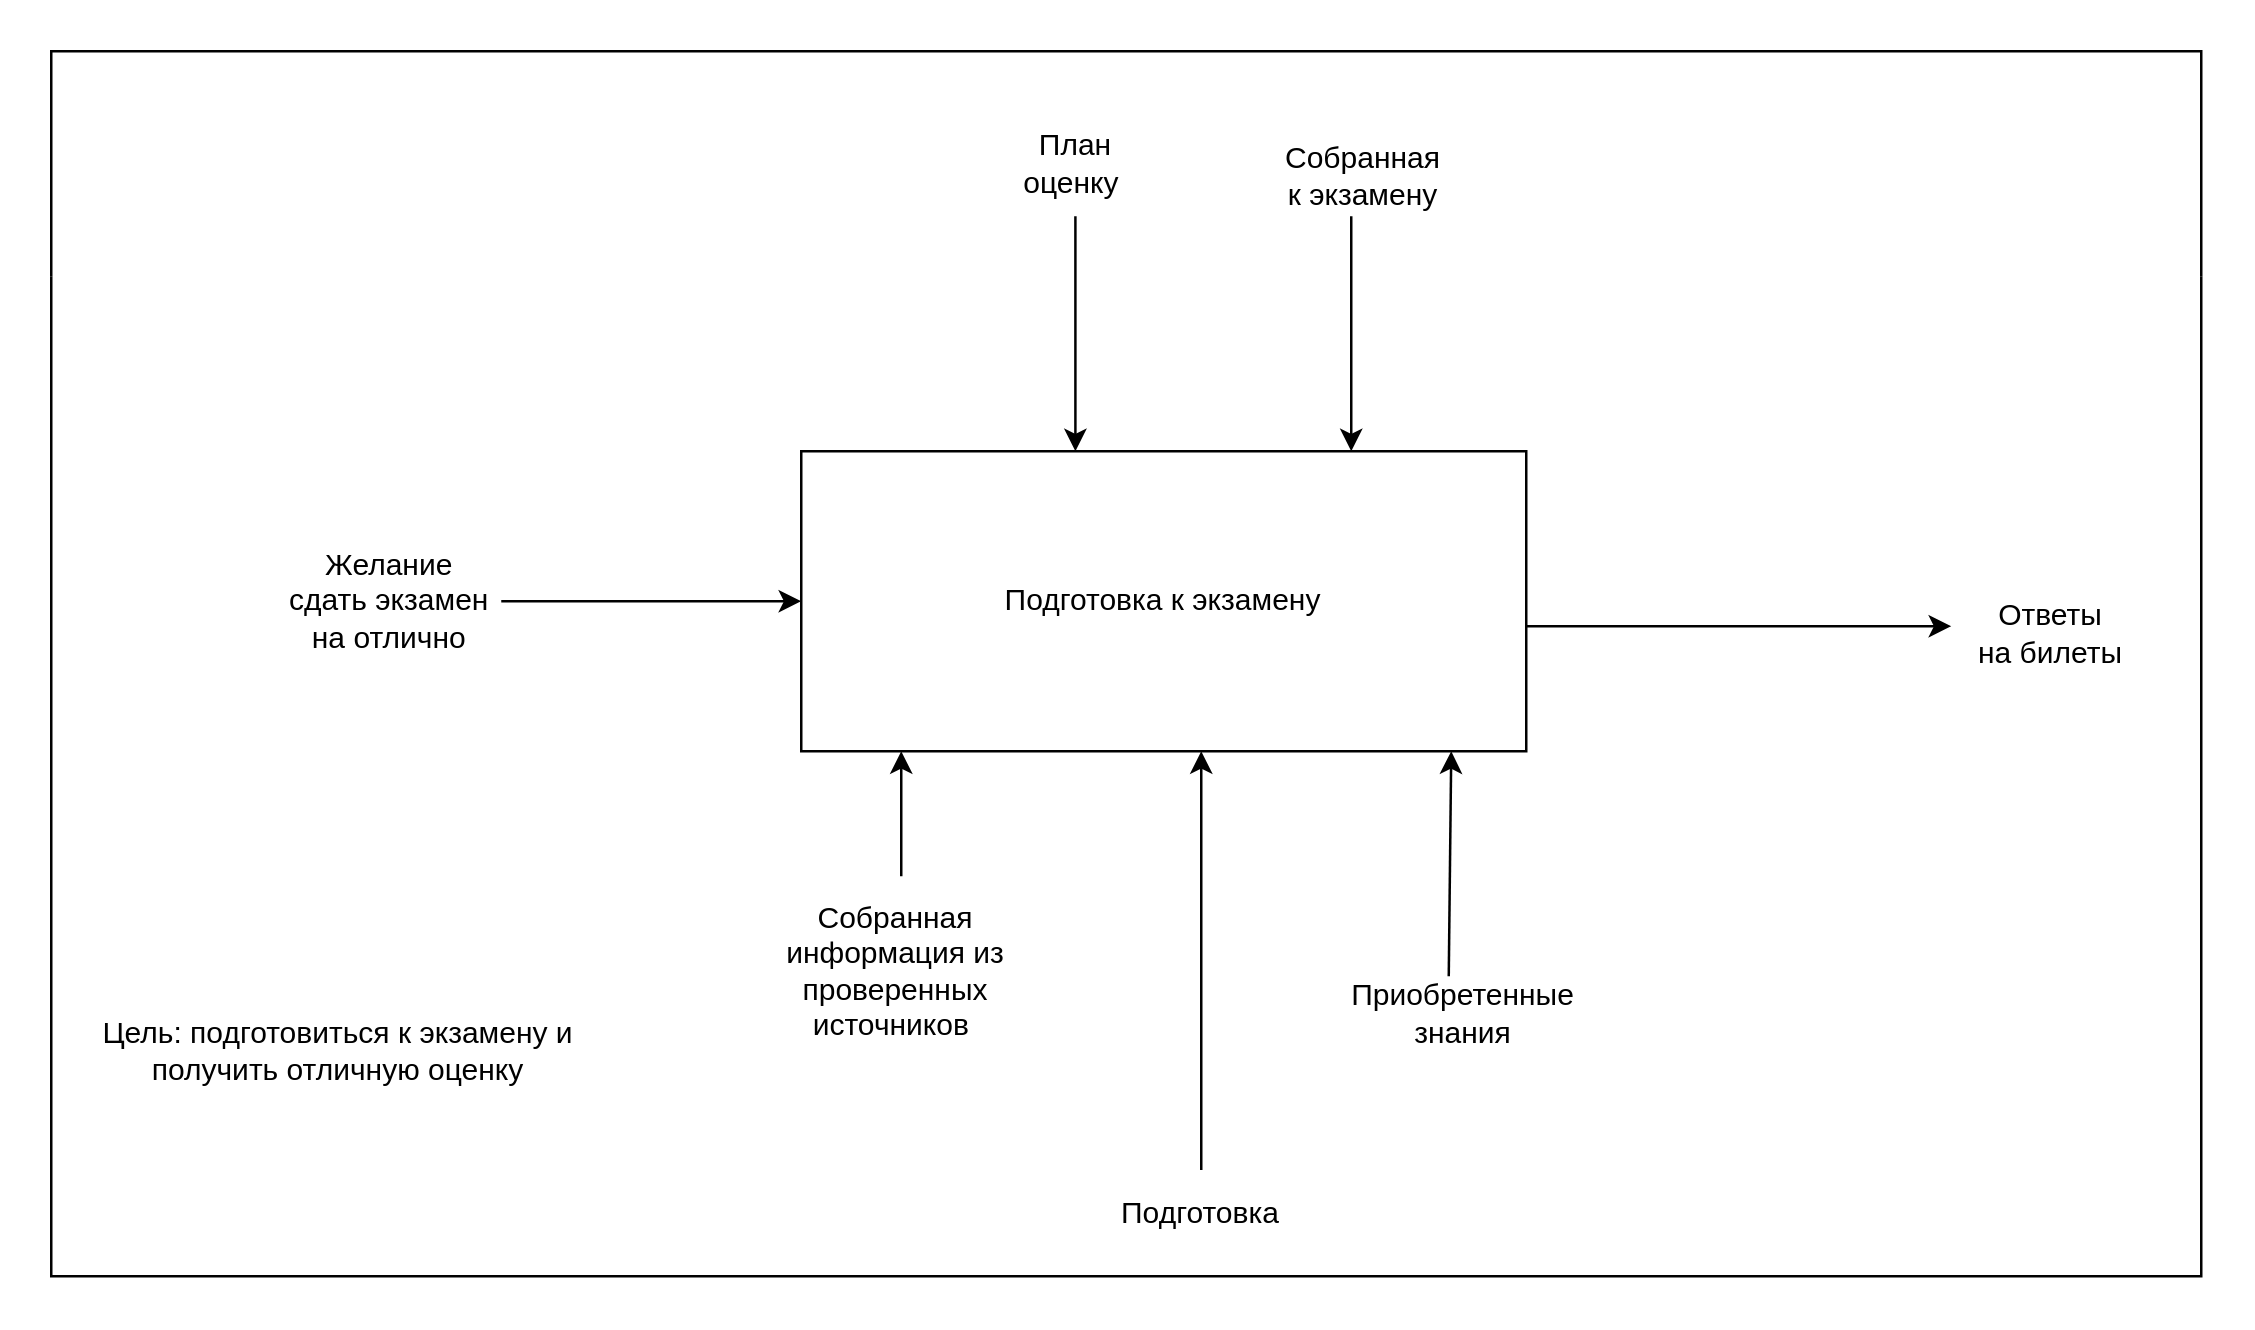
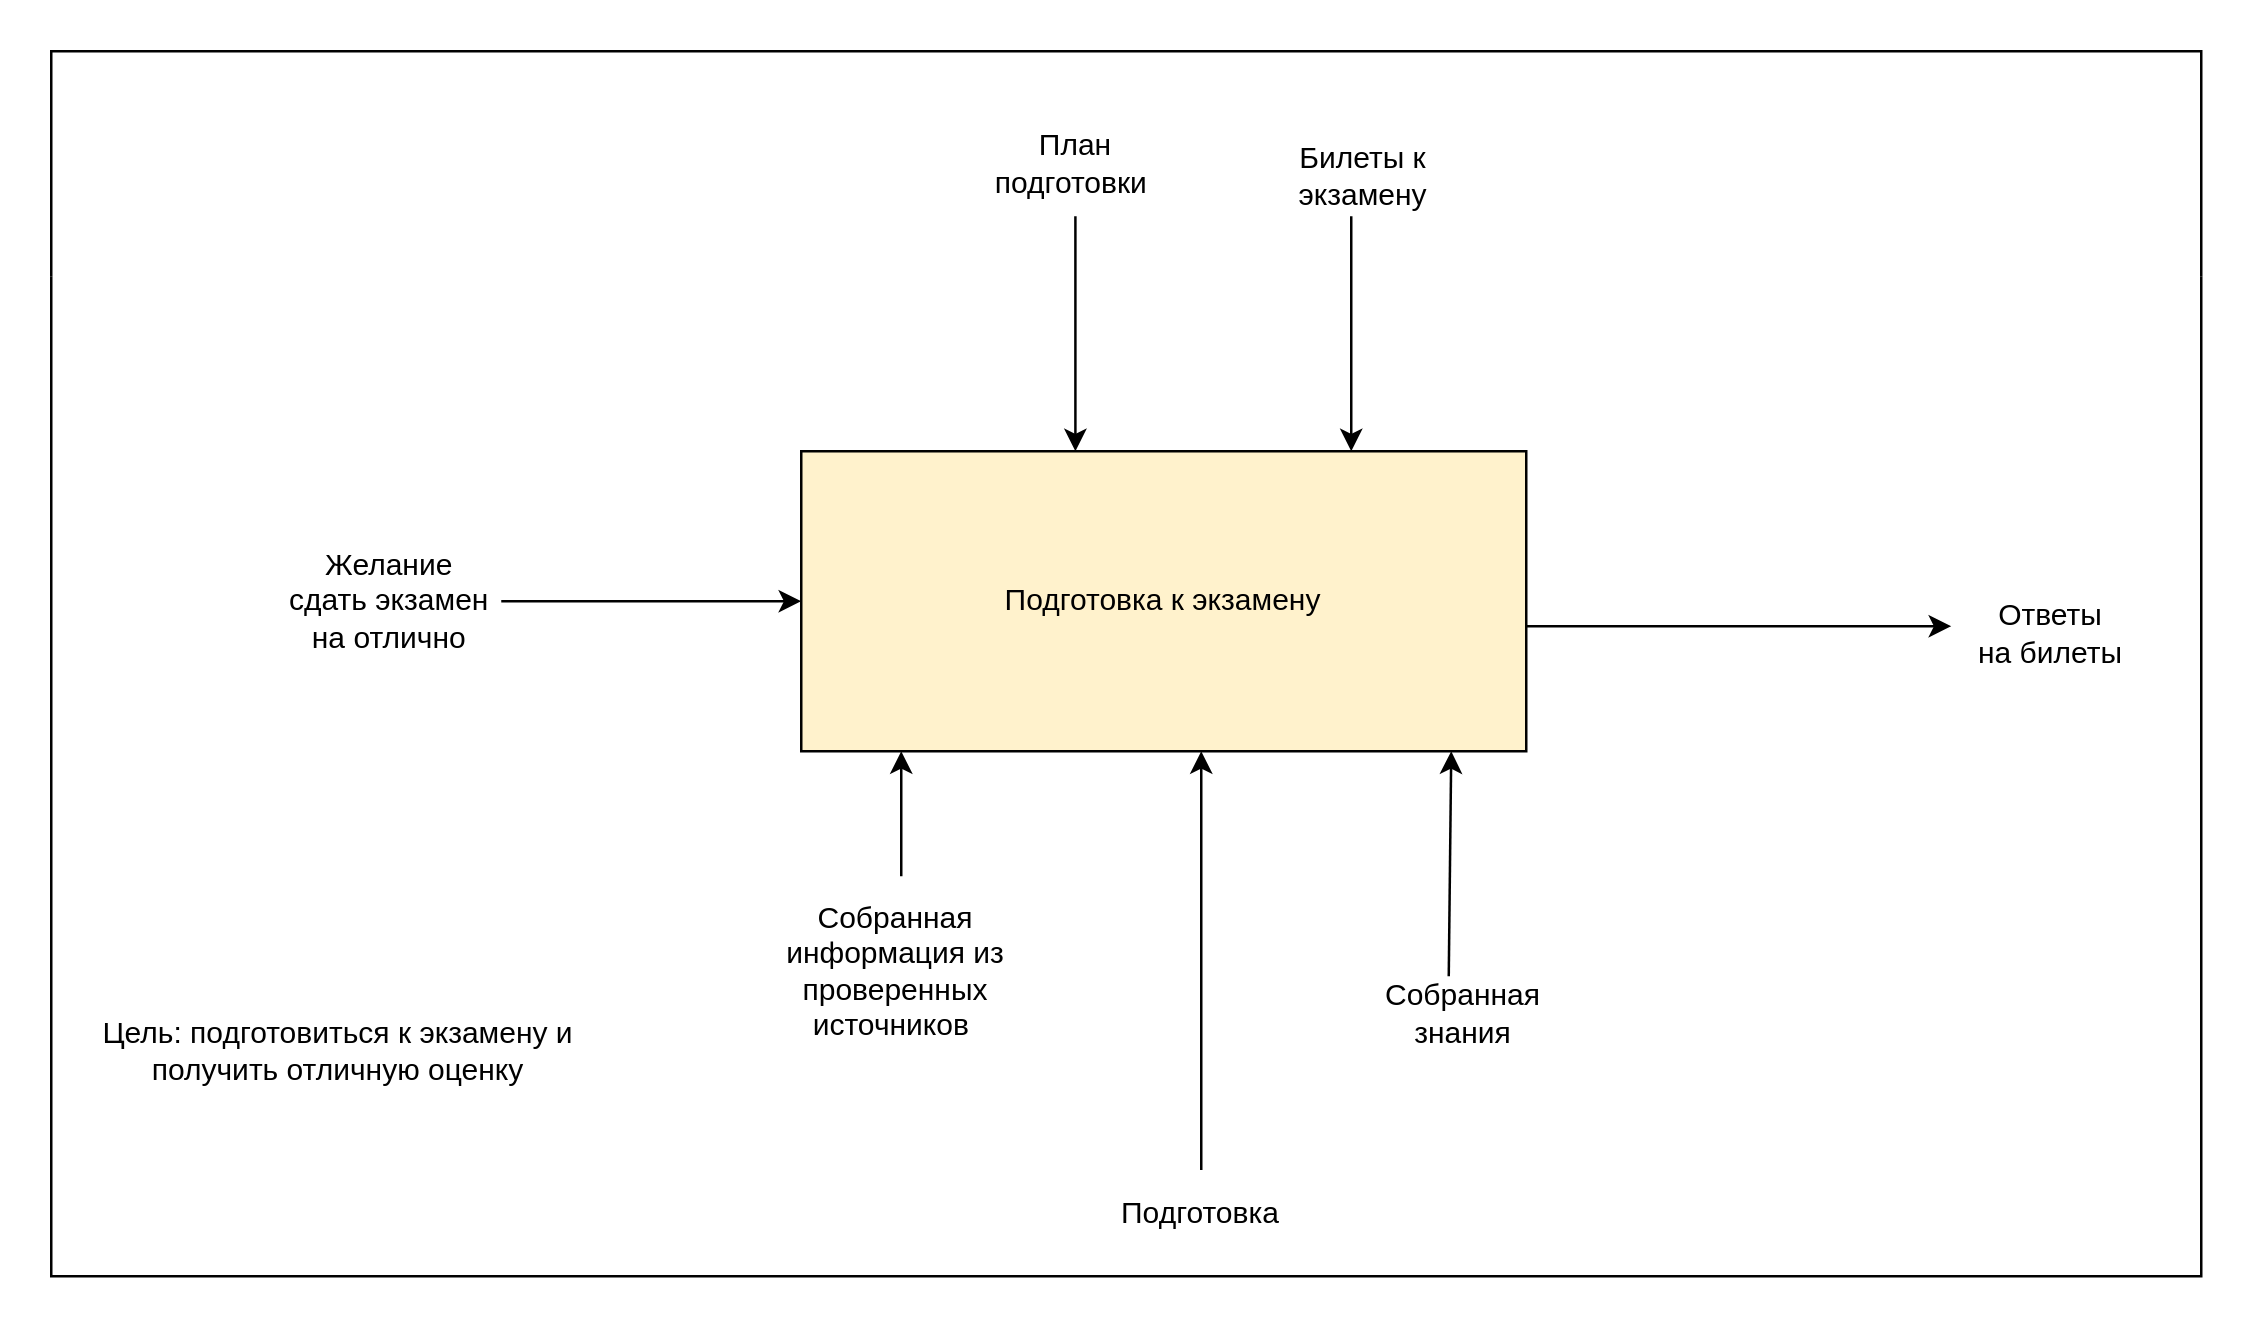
(1076, 164) -> (1076, 164)
(1364, 176) -> (1364, 176)
(1164, 601) -> (1164, 601)
(1464, 1014) -> (1464, 1014)
